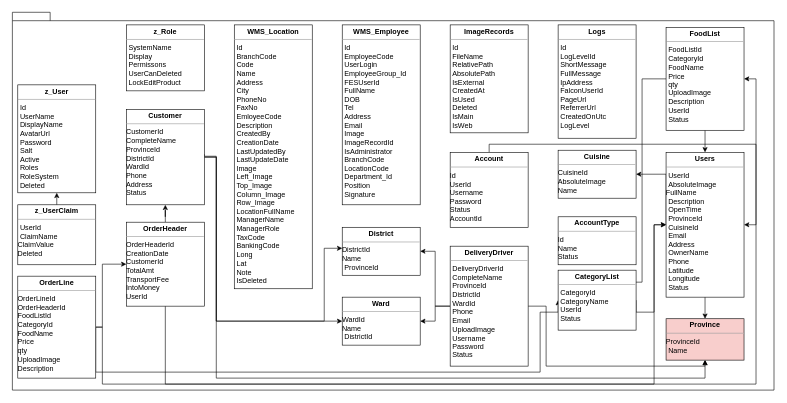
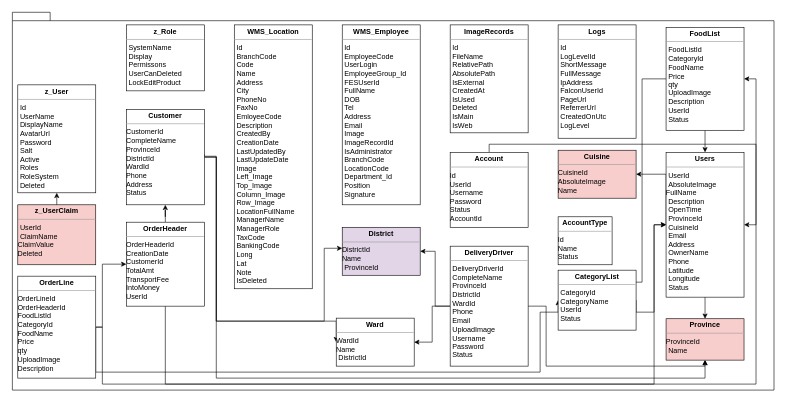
(597, 174) -> (597, 174)
(57, 235) -> (57, 235)
(597, 241) -> (585, 241)
(381, 251) -> (381, 251)
(381, 321) -> (375, 342)
